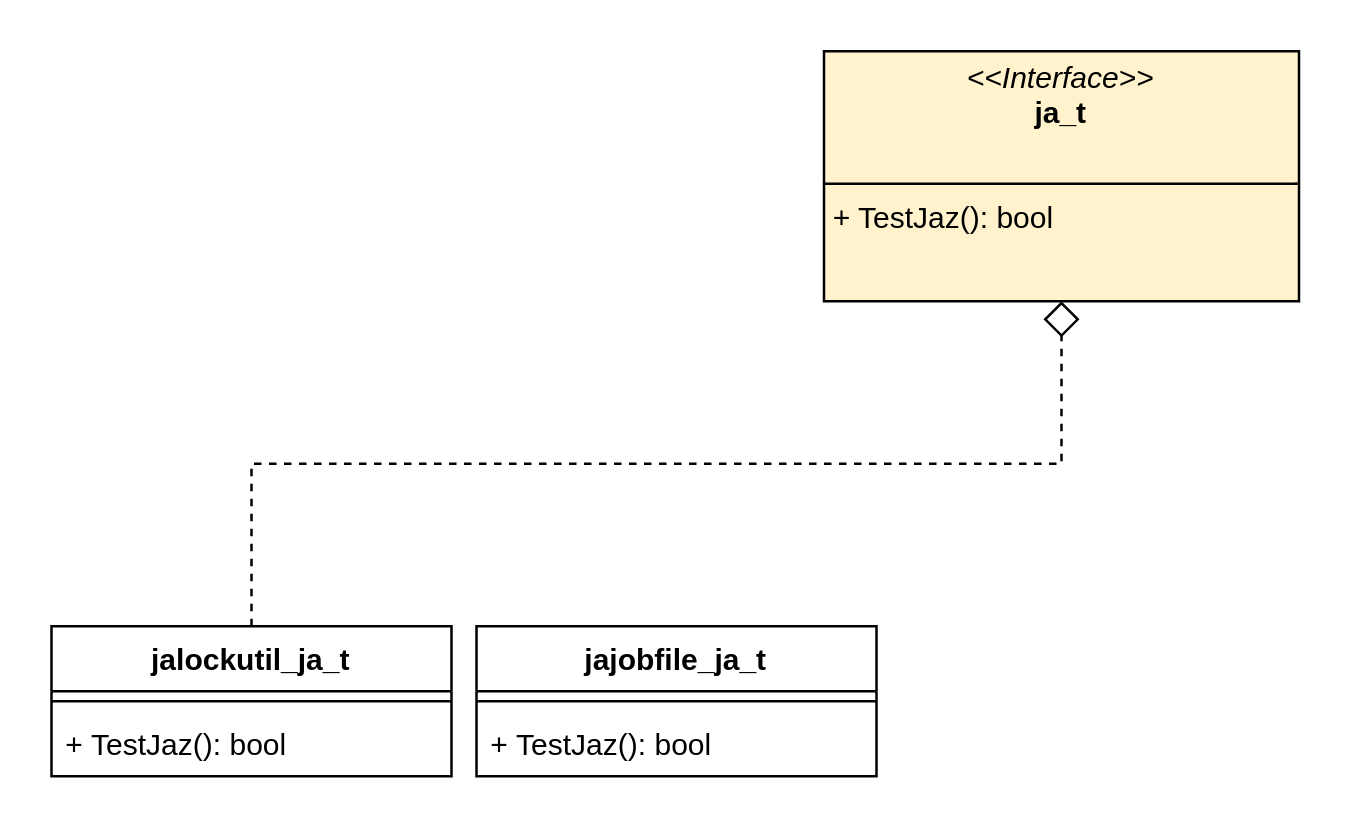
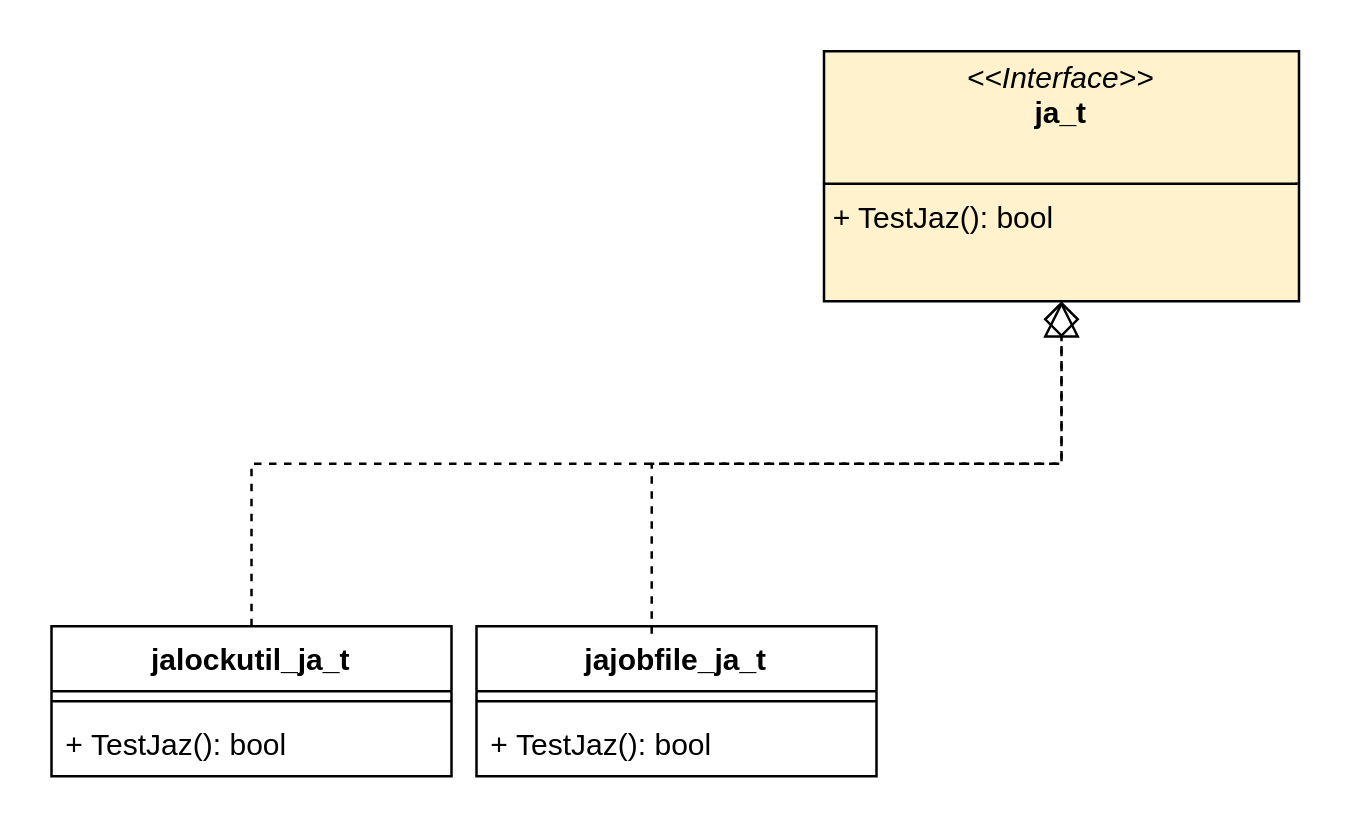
none -> (651, 551)
